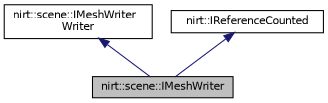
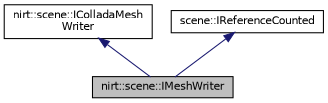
(78, 22) -> (78, 22)
(247, 22) -> (247, 22)
